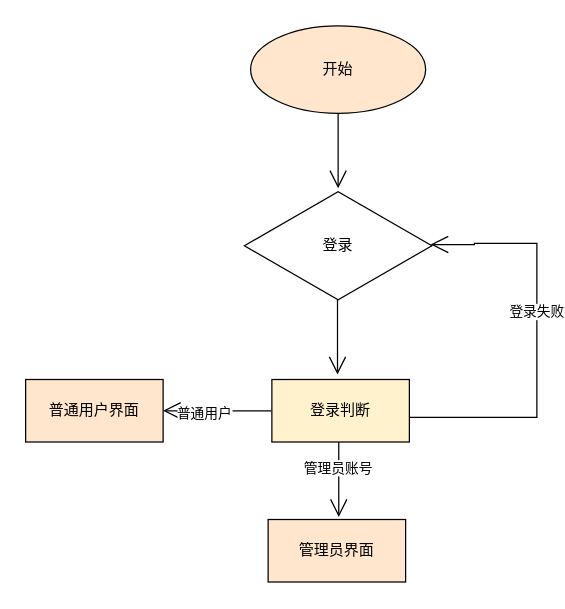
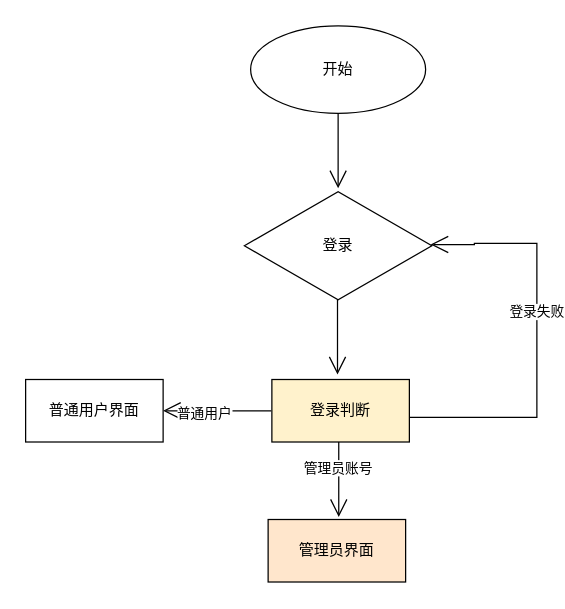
(338, 69) -> (338, 69)
(94, 411) -> (94, 411)
